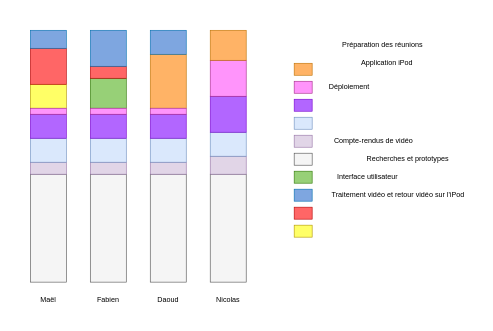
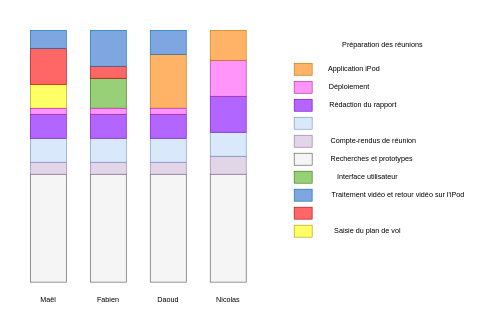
(387, 63) -> (354, 69)
none -> (363, 105)
(374, 141) -> (374, 141)
(408, 159) -> (372, 159)
none -> (368, 231)
